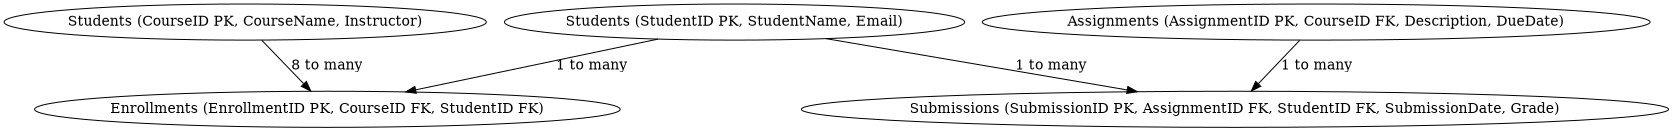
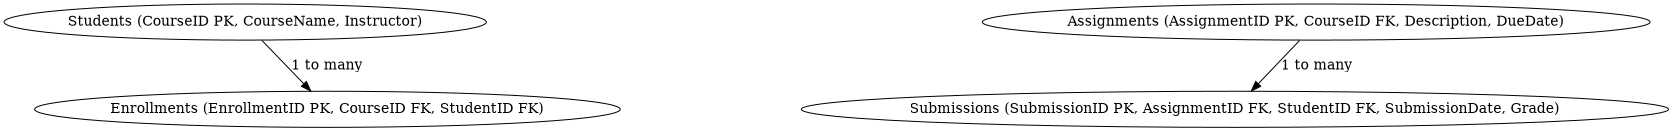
(735, 22) -> none
(327, 66) -> (327, 66)
